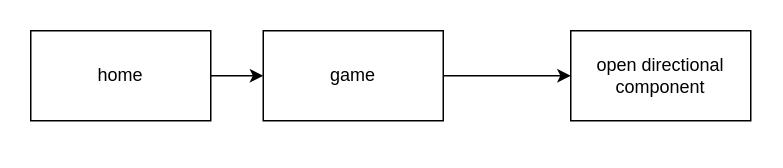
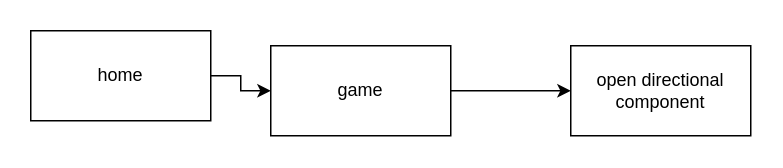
(353, 76) -> (361, 91)
(661, 76) -> (661, 91)
